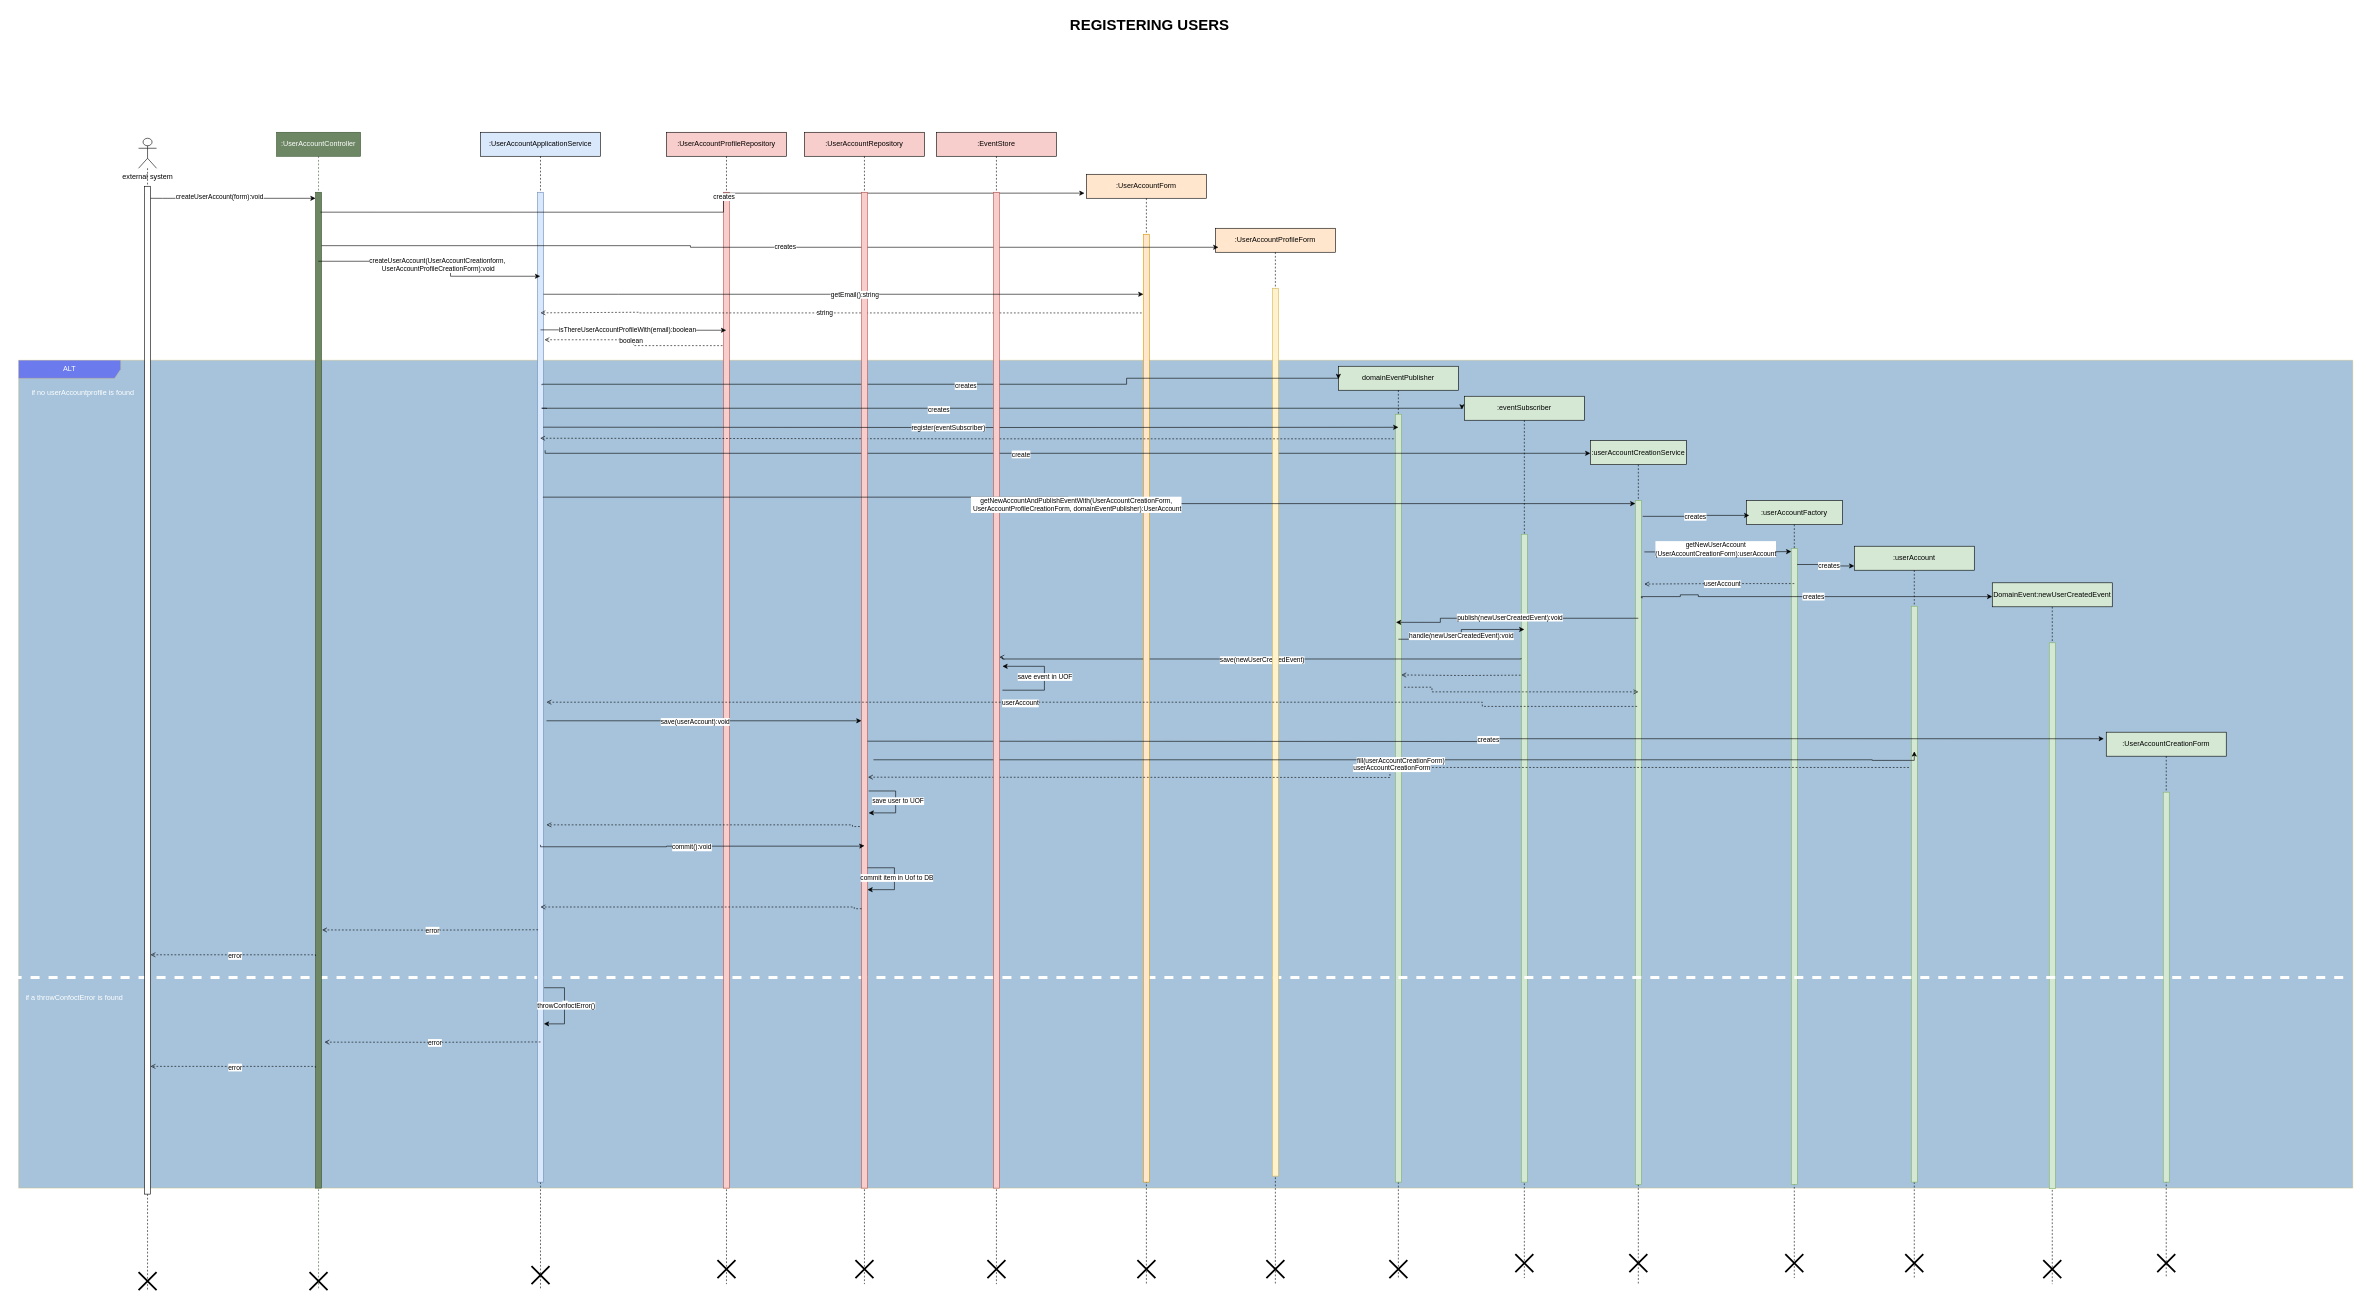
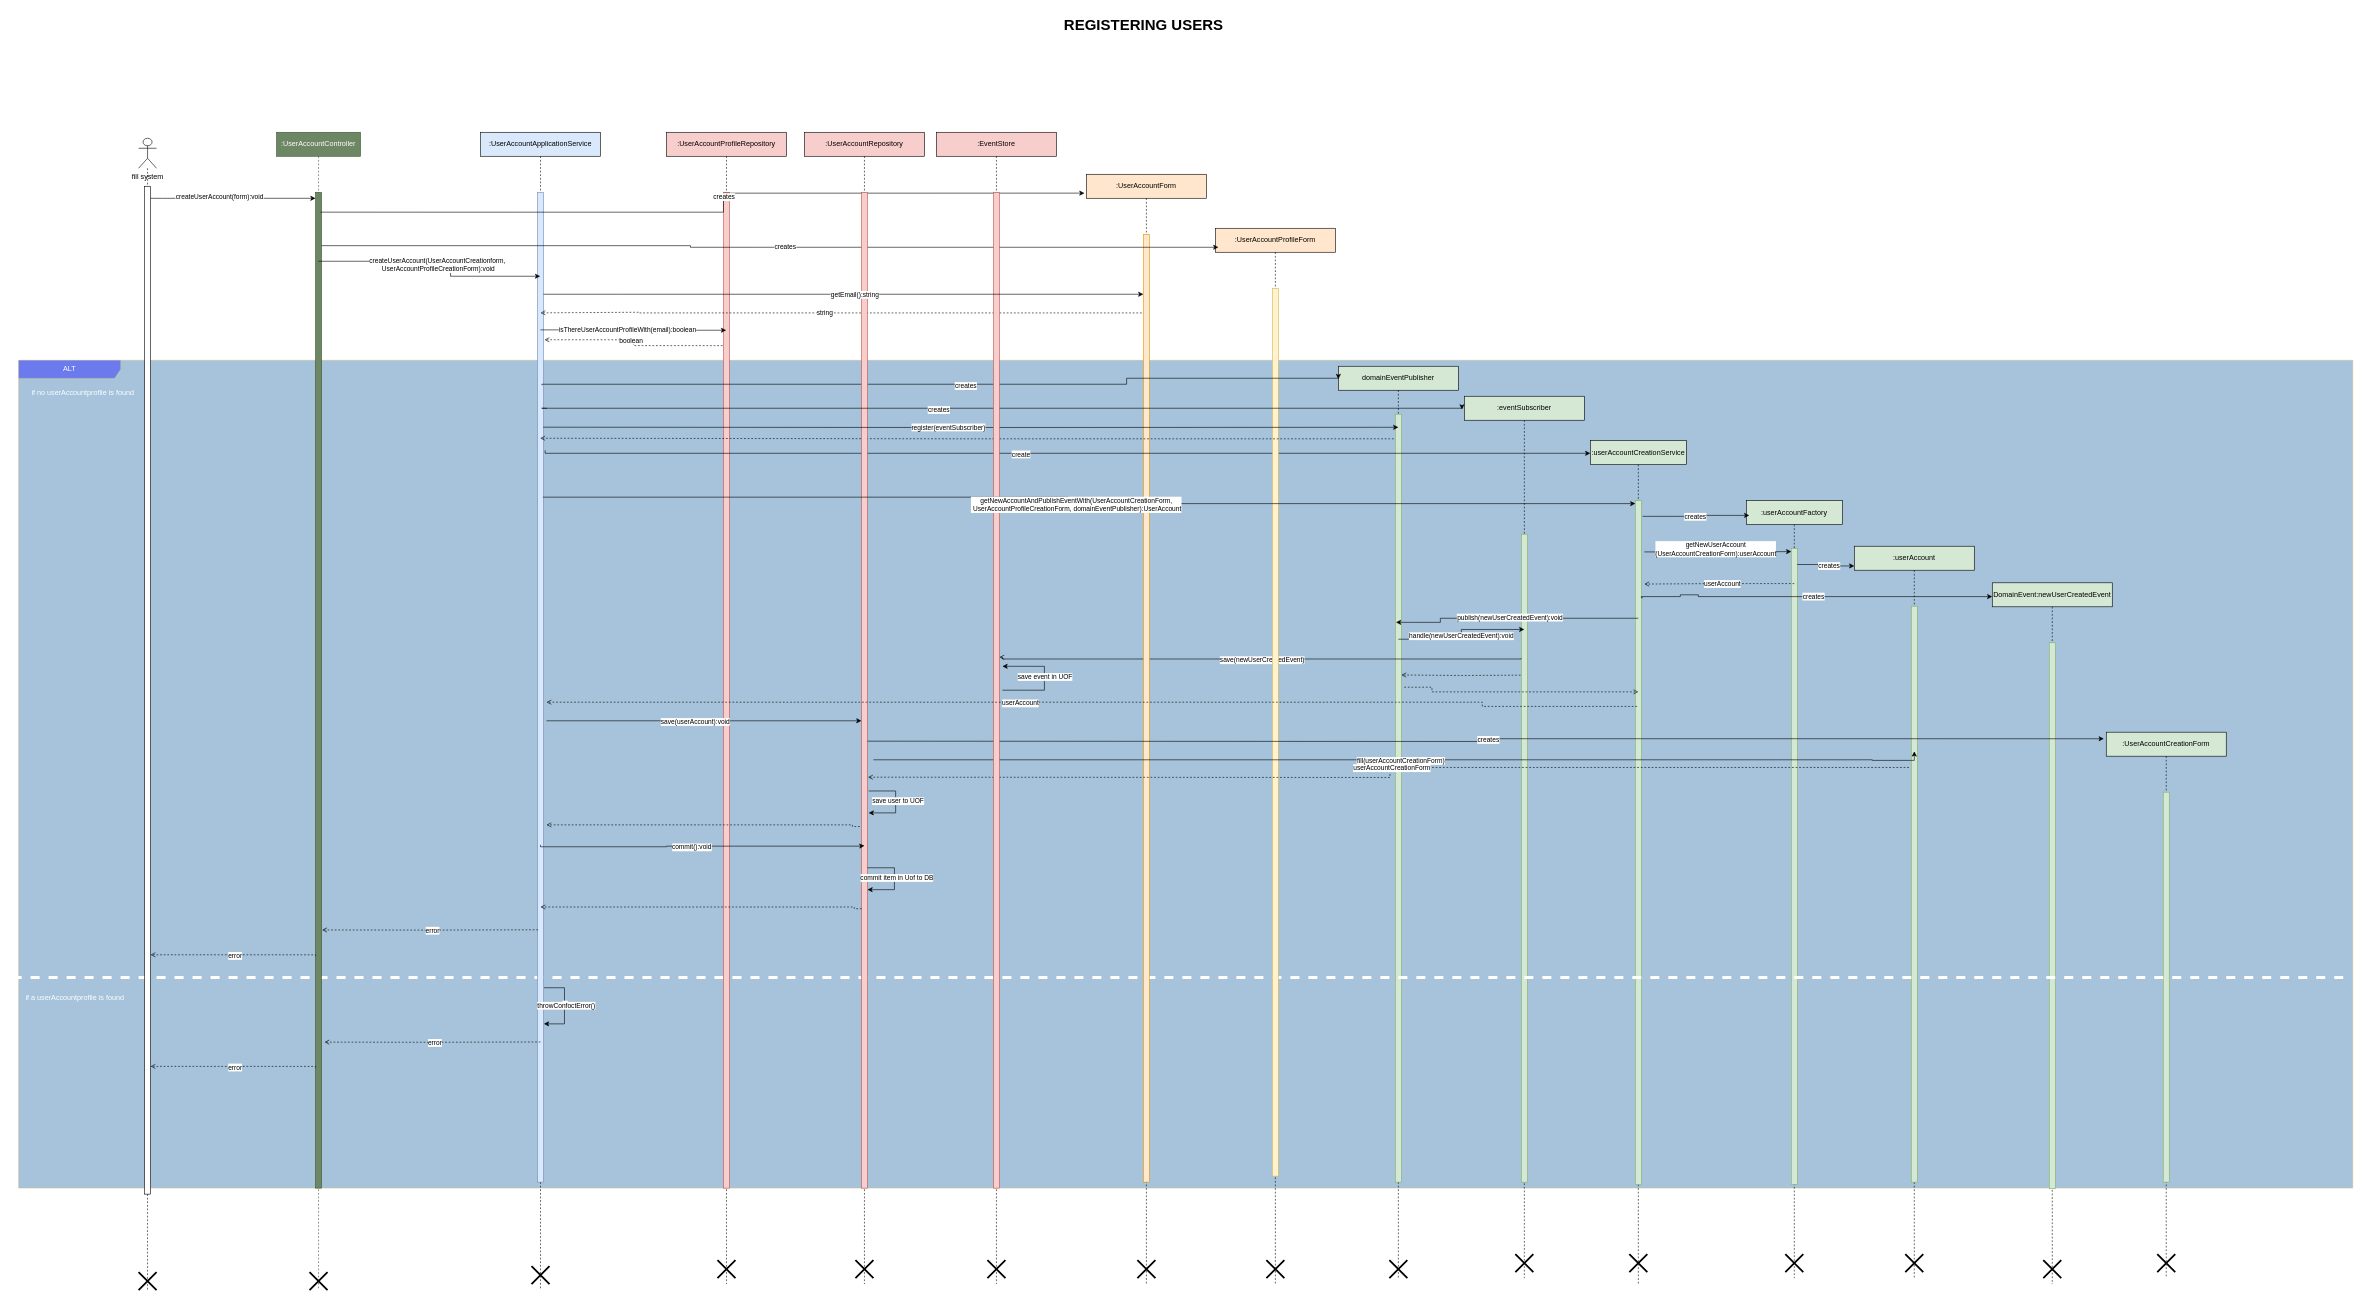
(1149, 24) -> (1143, 24)
(148, 177) -> (148, 177)
(82, 998) -> (83, 998)
